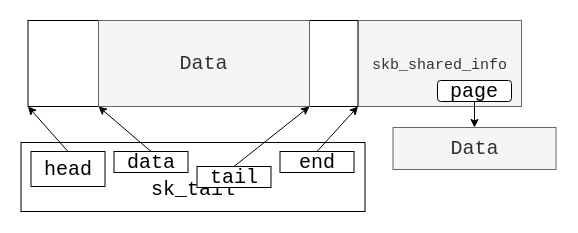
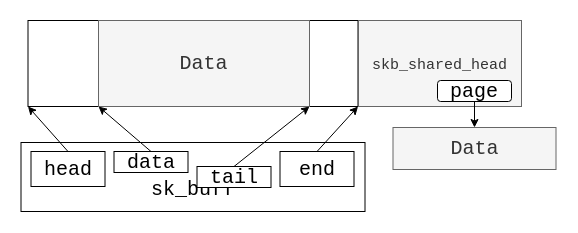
(440, 64) -> (440, 64)
(317, 162) -> (317, 169)
(194, 178) -> (194, 178)
